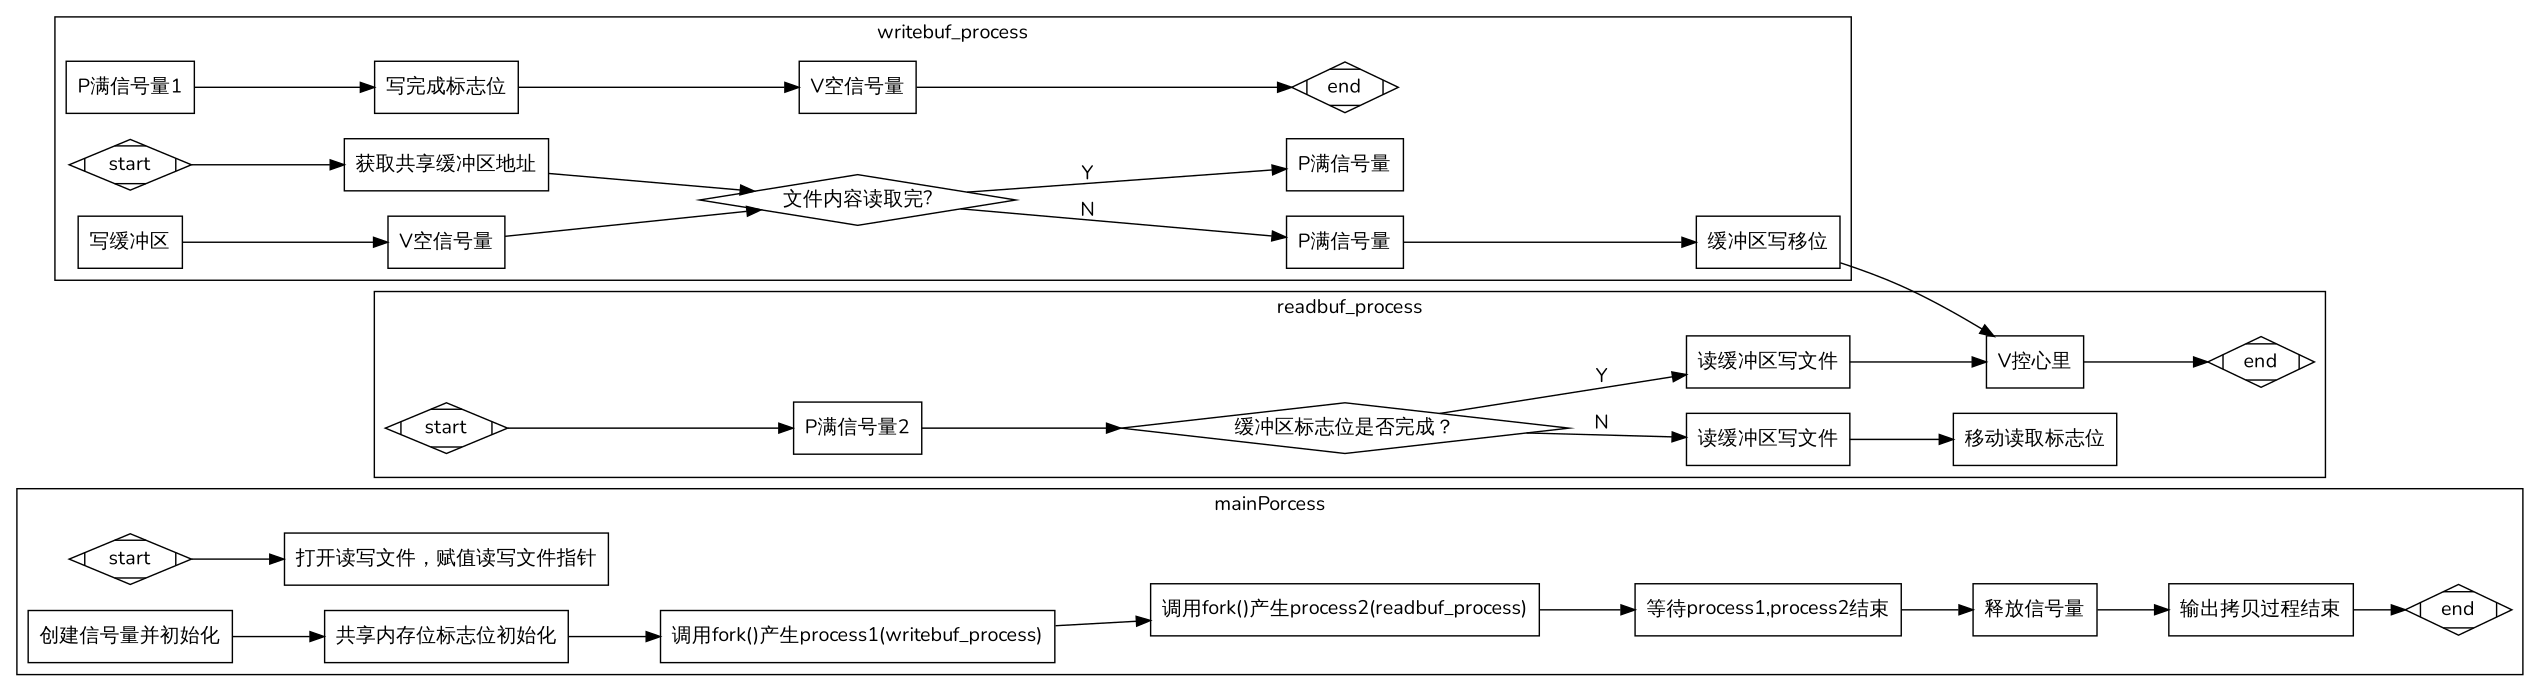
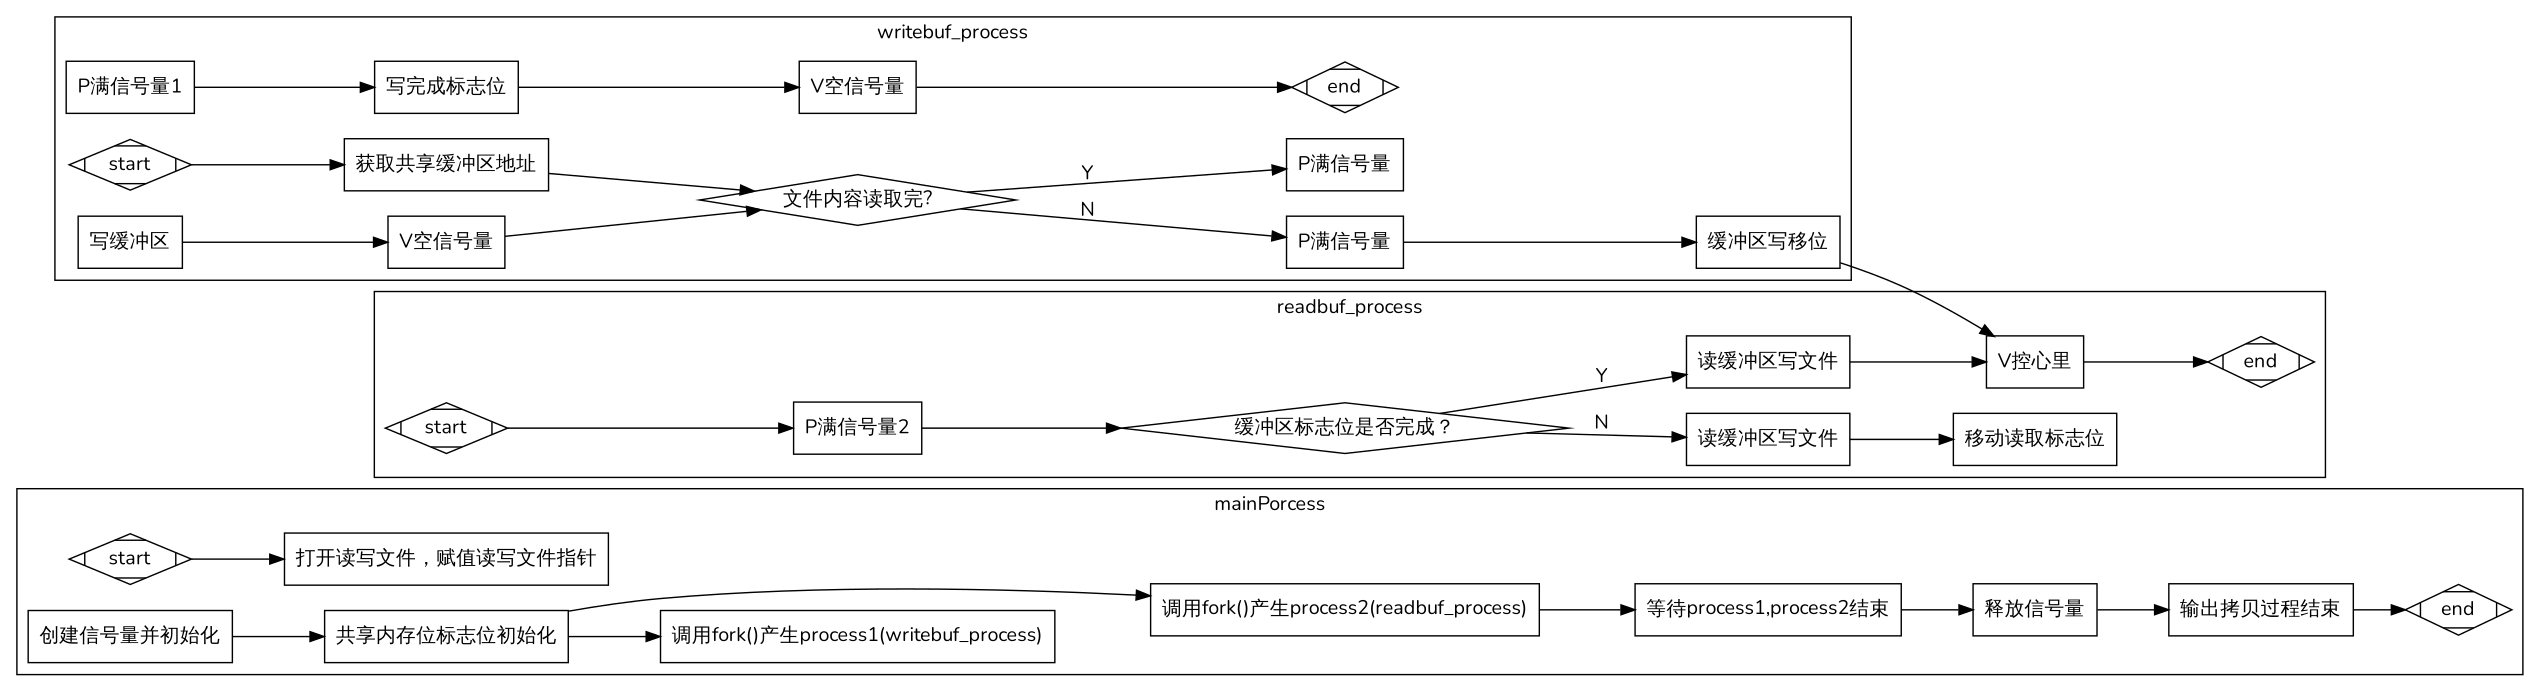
(1096, 623) -> (852, 589)
